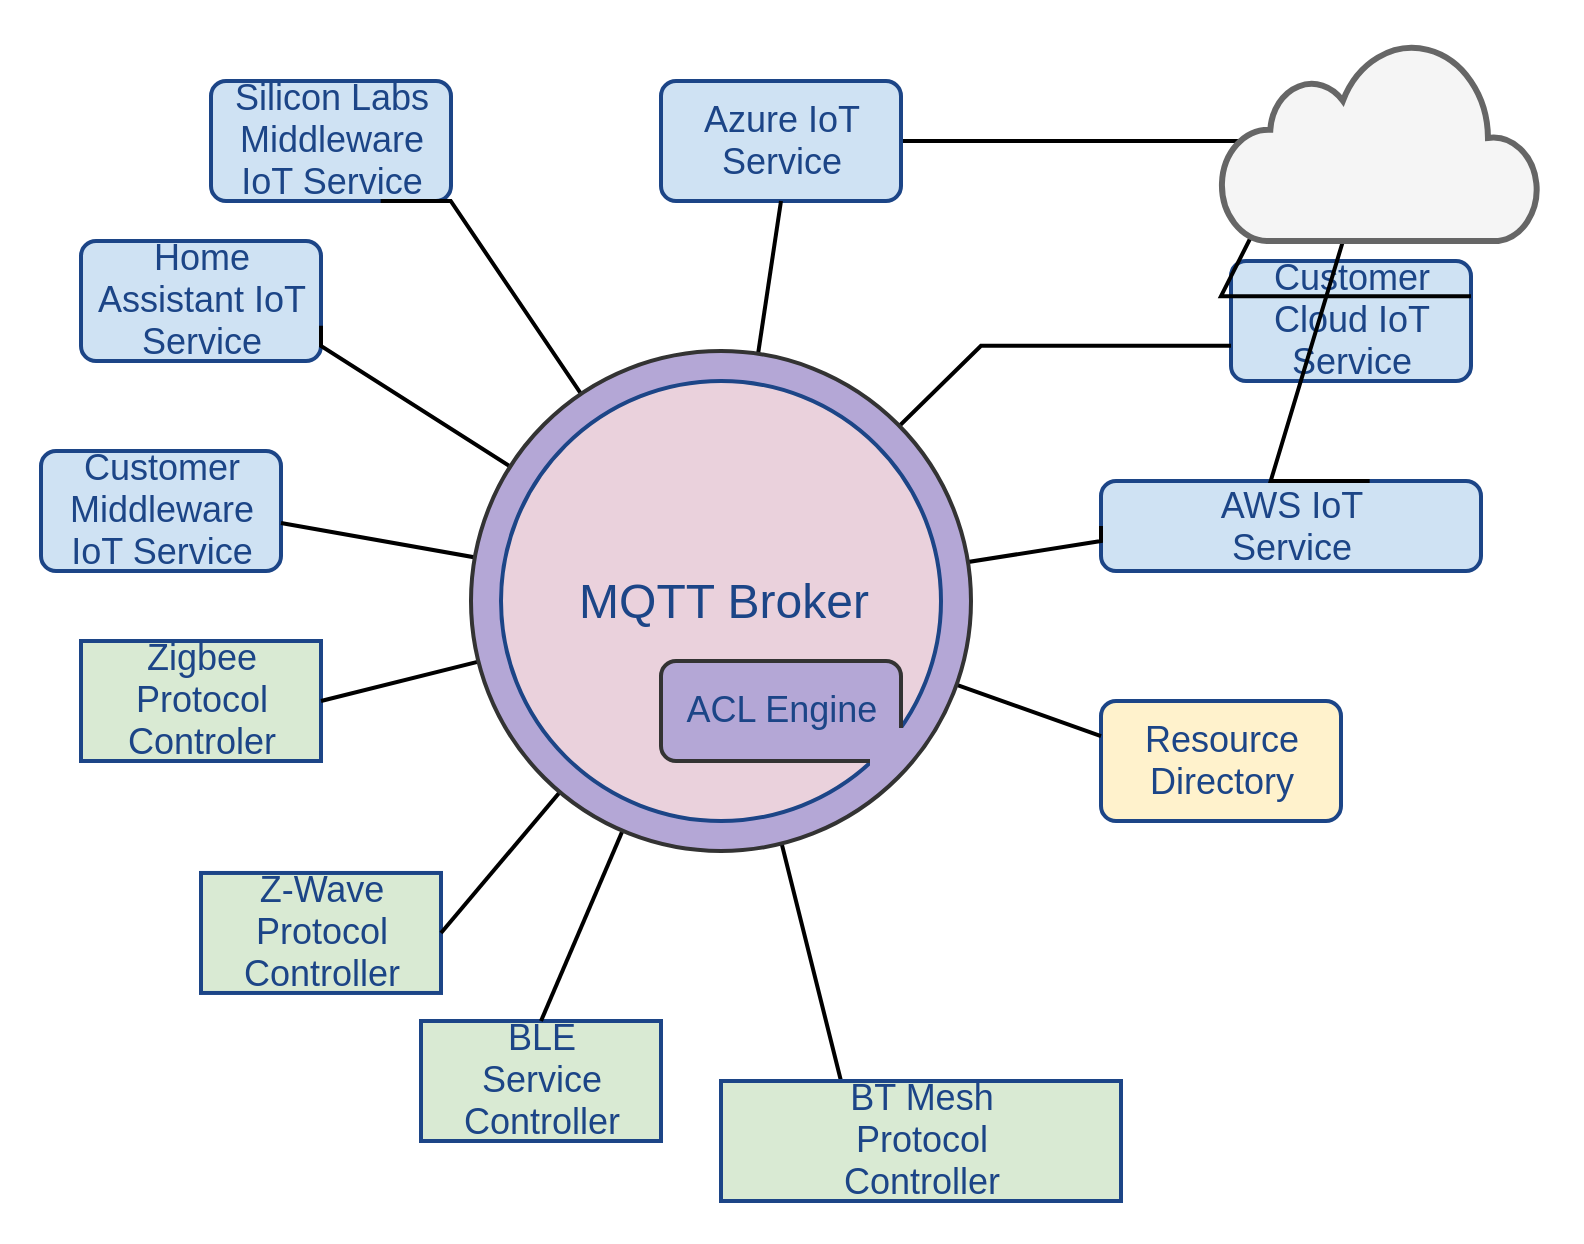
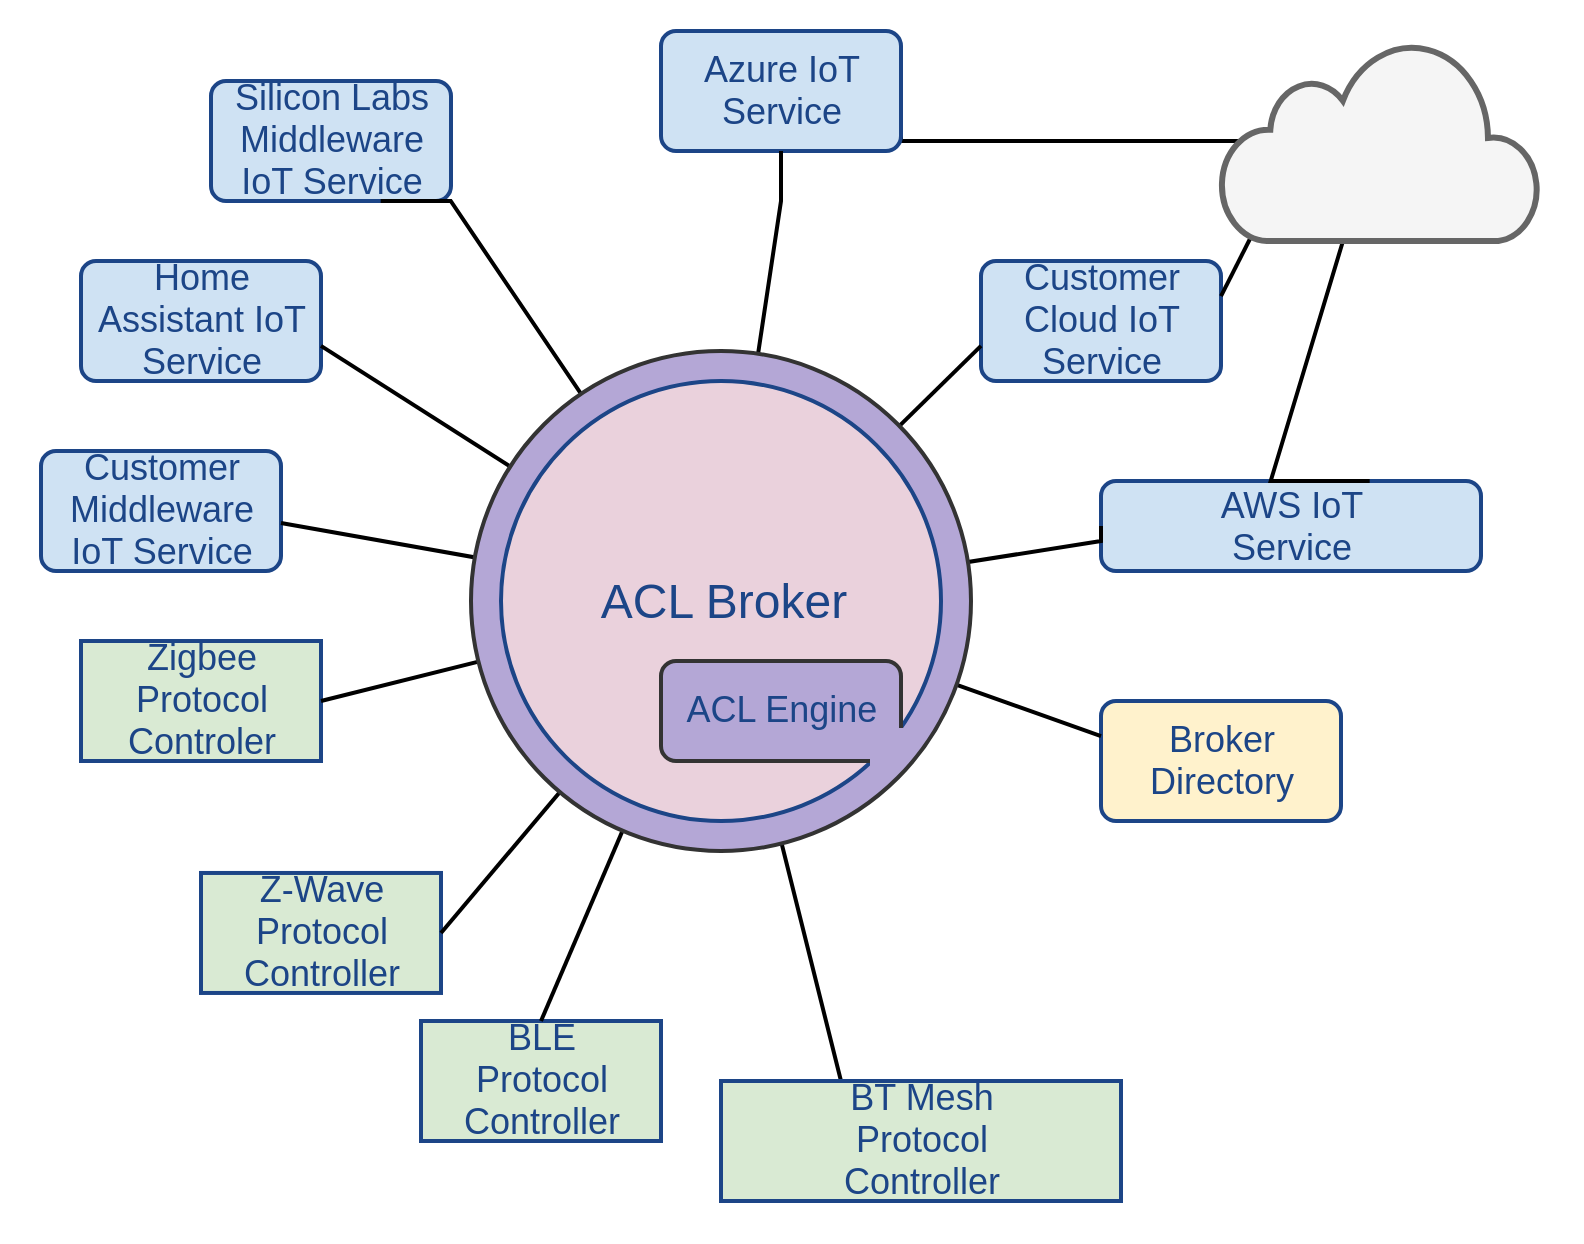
(781, 141) -> (781, 91)
(201, 301) -> (201, 321)
(1351, 321) -> (1101, 321)
(725, 601) -> (725, 601)
(1223, 761) -> (1223, 761)
(543, 1081) -> (543, 1081)
